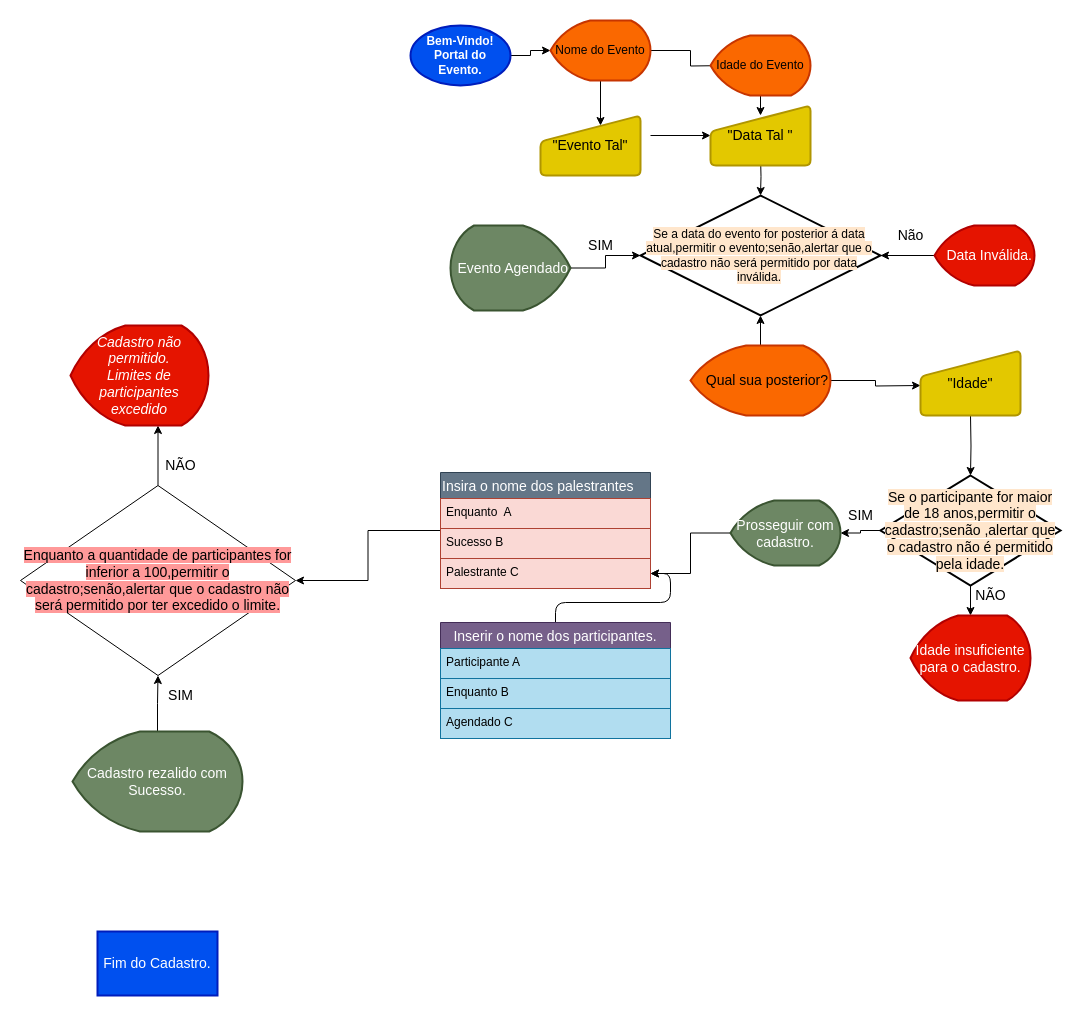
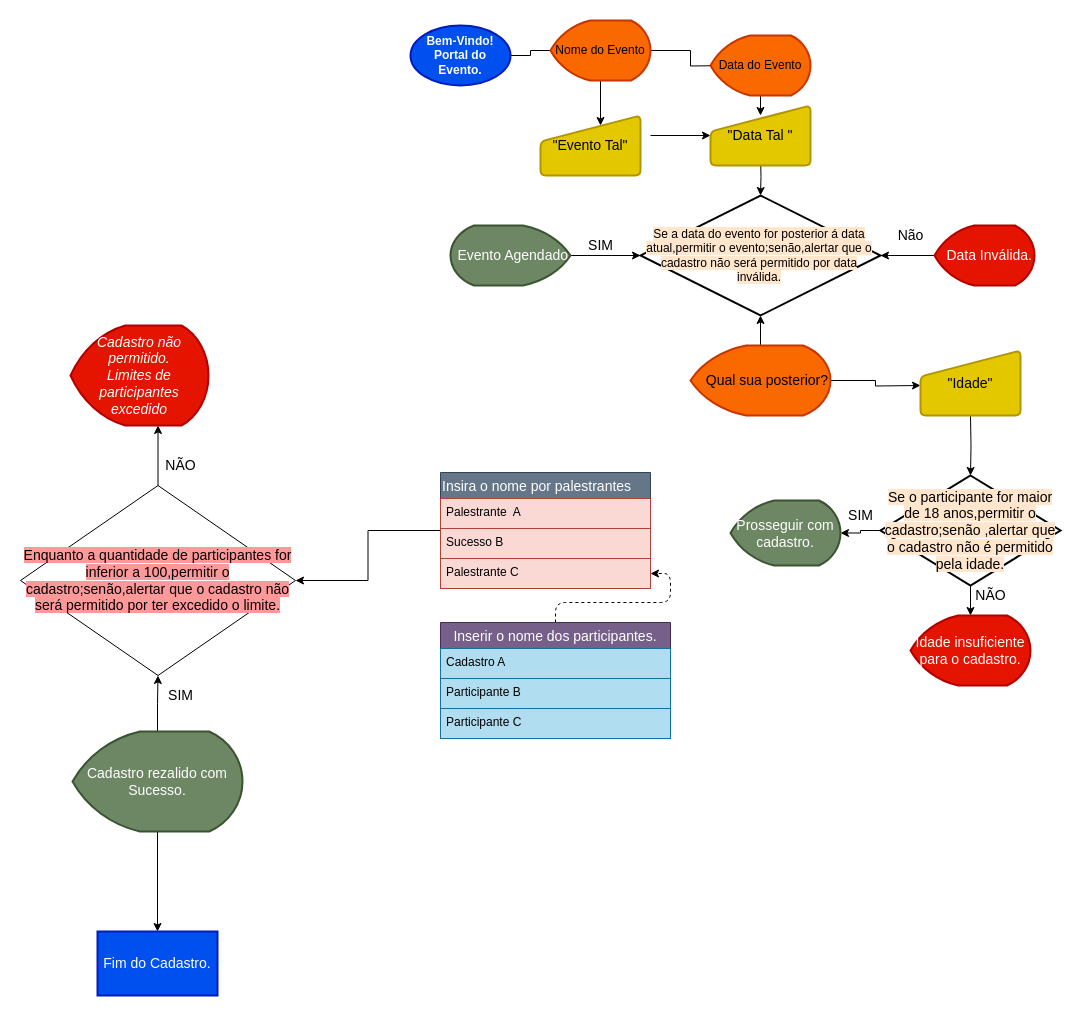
(542, 51) -> (545, 51)
(761, 66) -> (761, 66)
(511, 268) -> (511, 256)
(549, 486) -> (549, 486)
(481, 512) -> (490, 512)
(691, 543) -> none
(617, 603) -> (617, 603)
(971, 658) -> (971, 651)
(488, 662) -> (478, 662)
(478, 692) -> (488, 692)
(478, 722) -> (488, 722)
none -> (158, 878)
